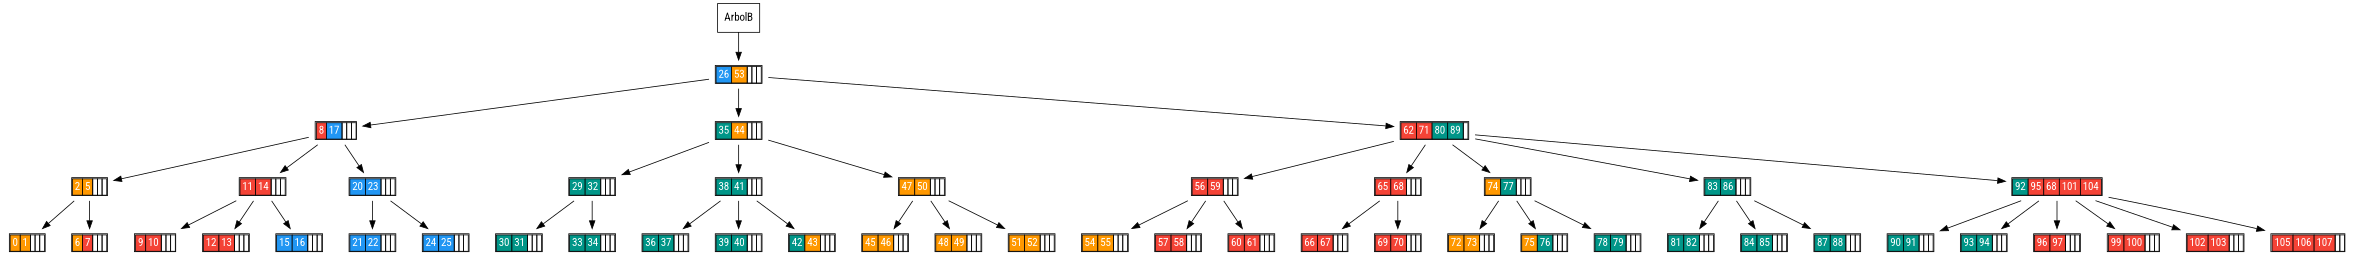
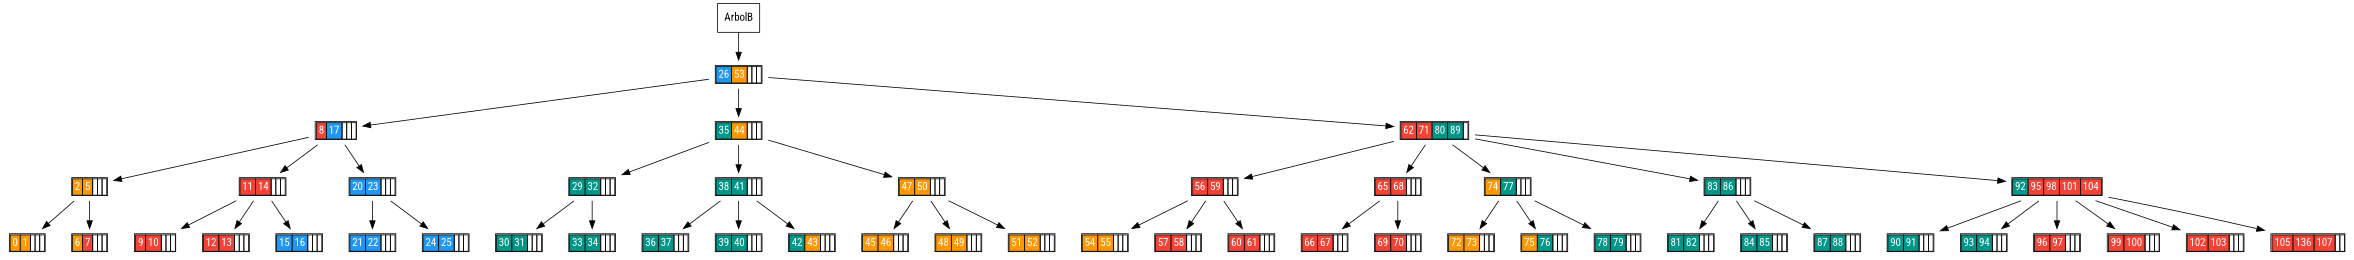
(2052, 187) -> (2052, 187)
(2304, 243) -> (2304, 243)
